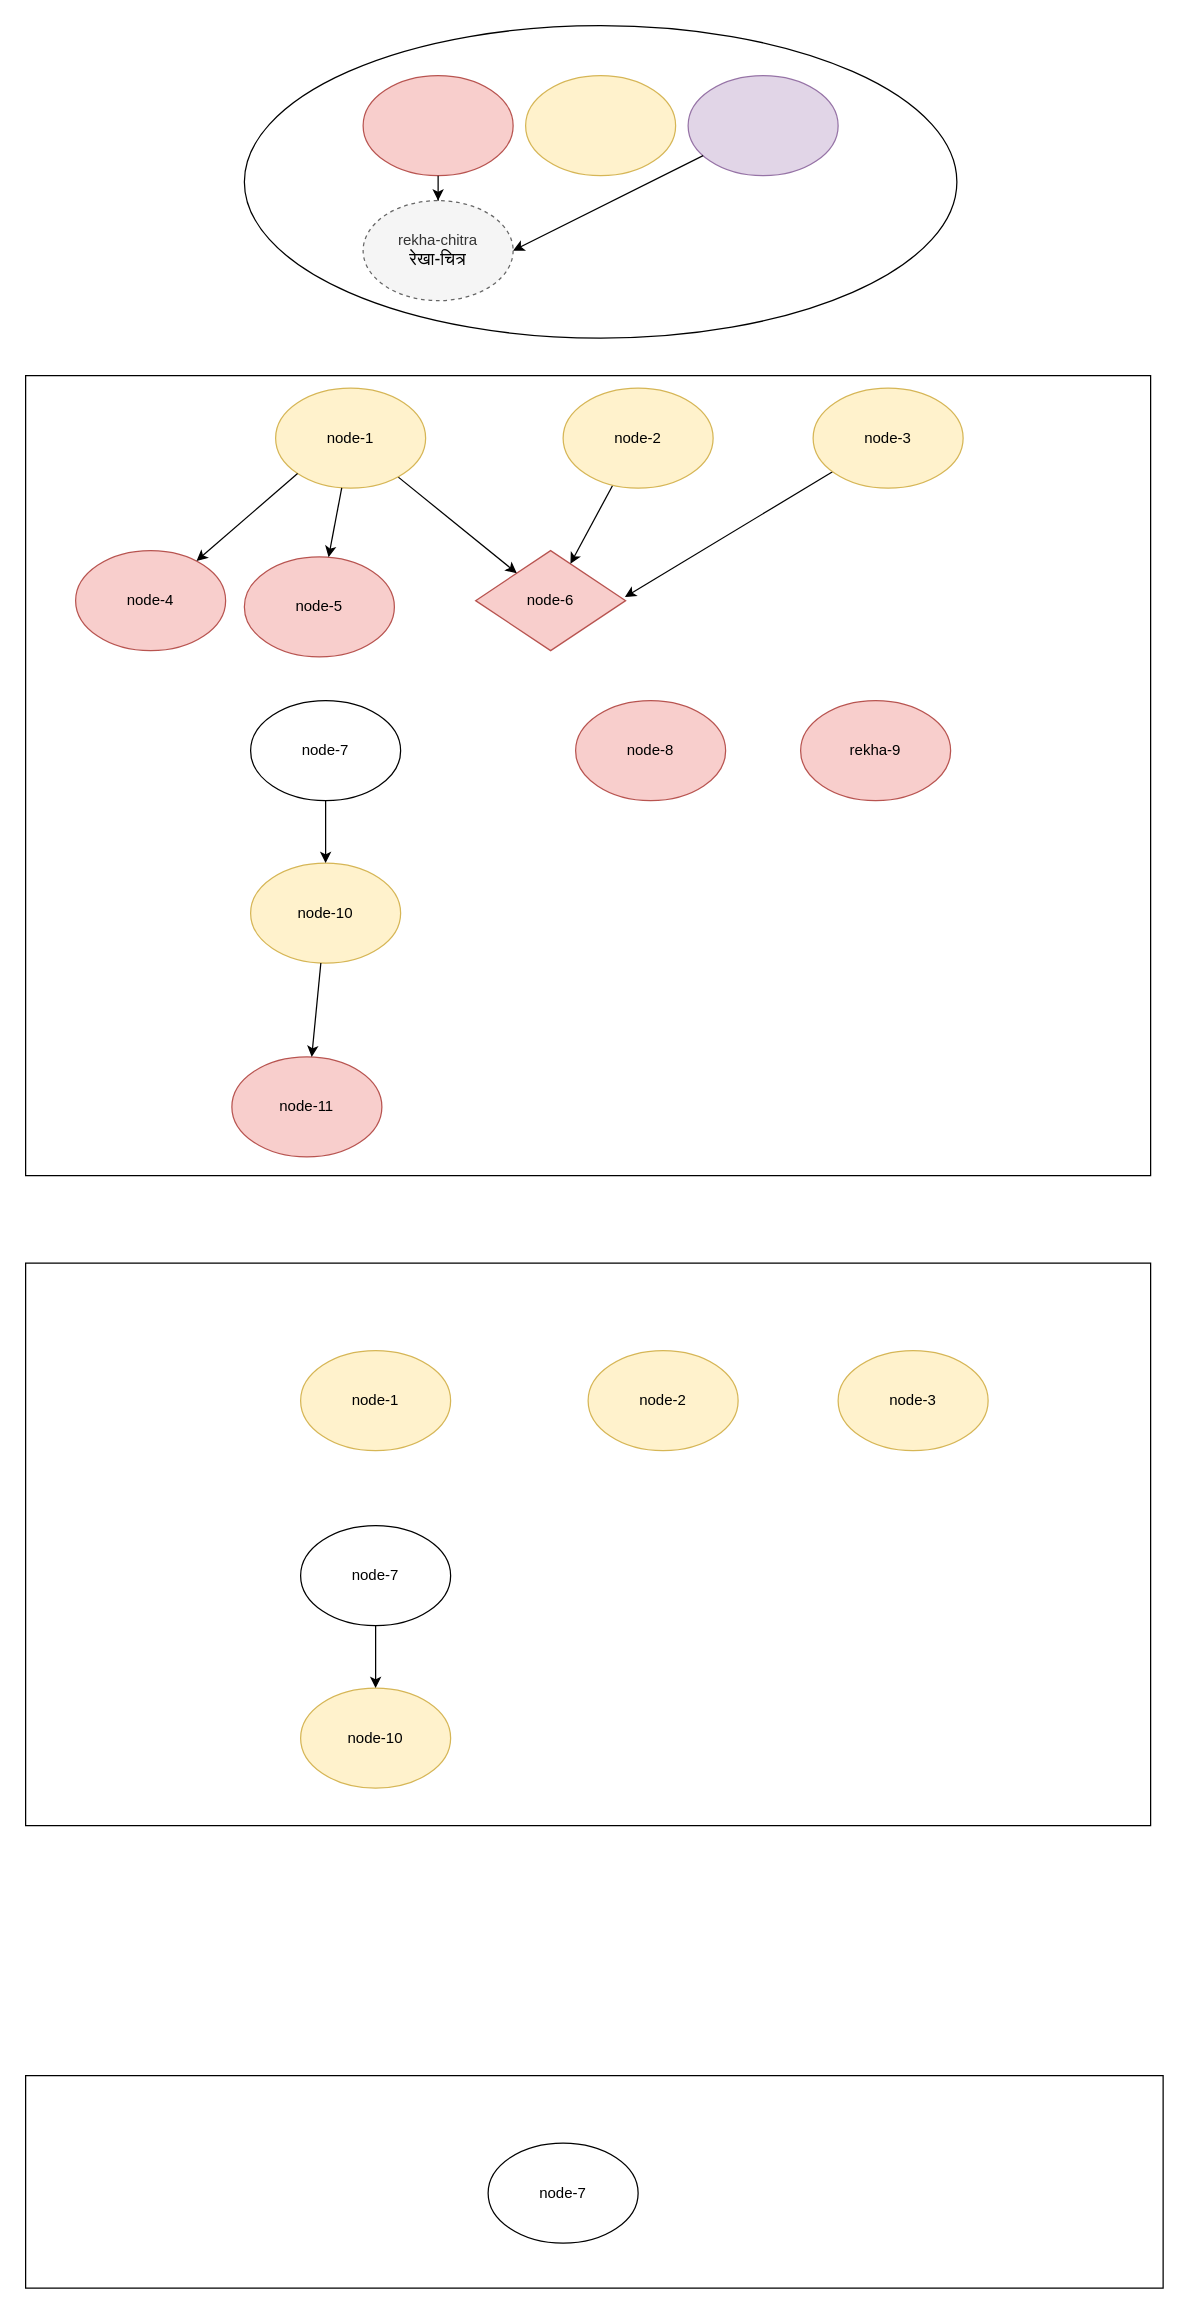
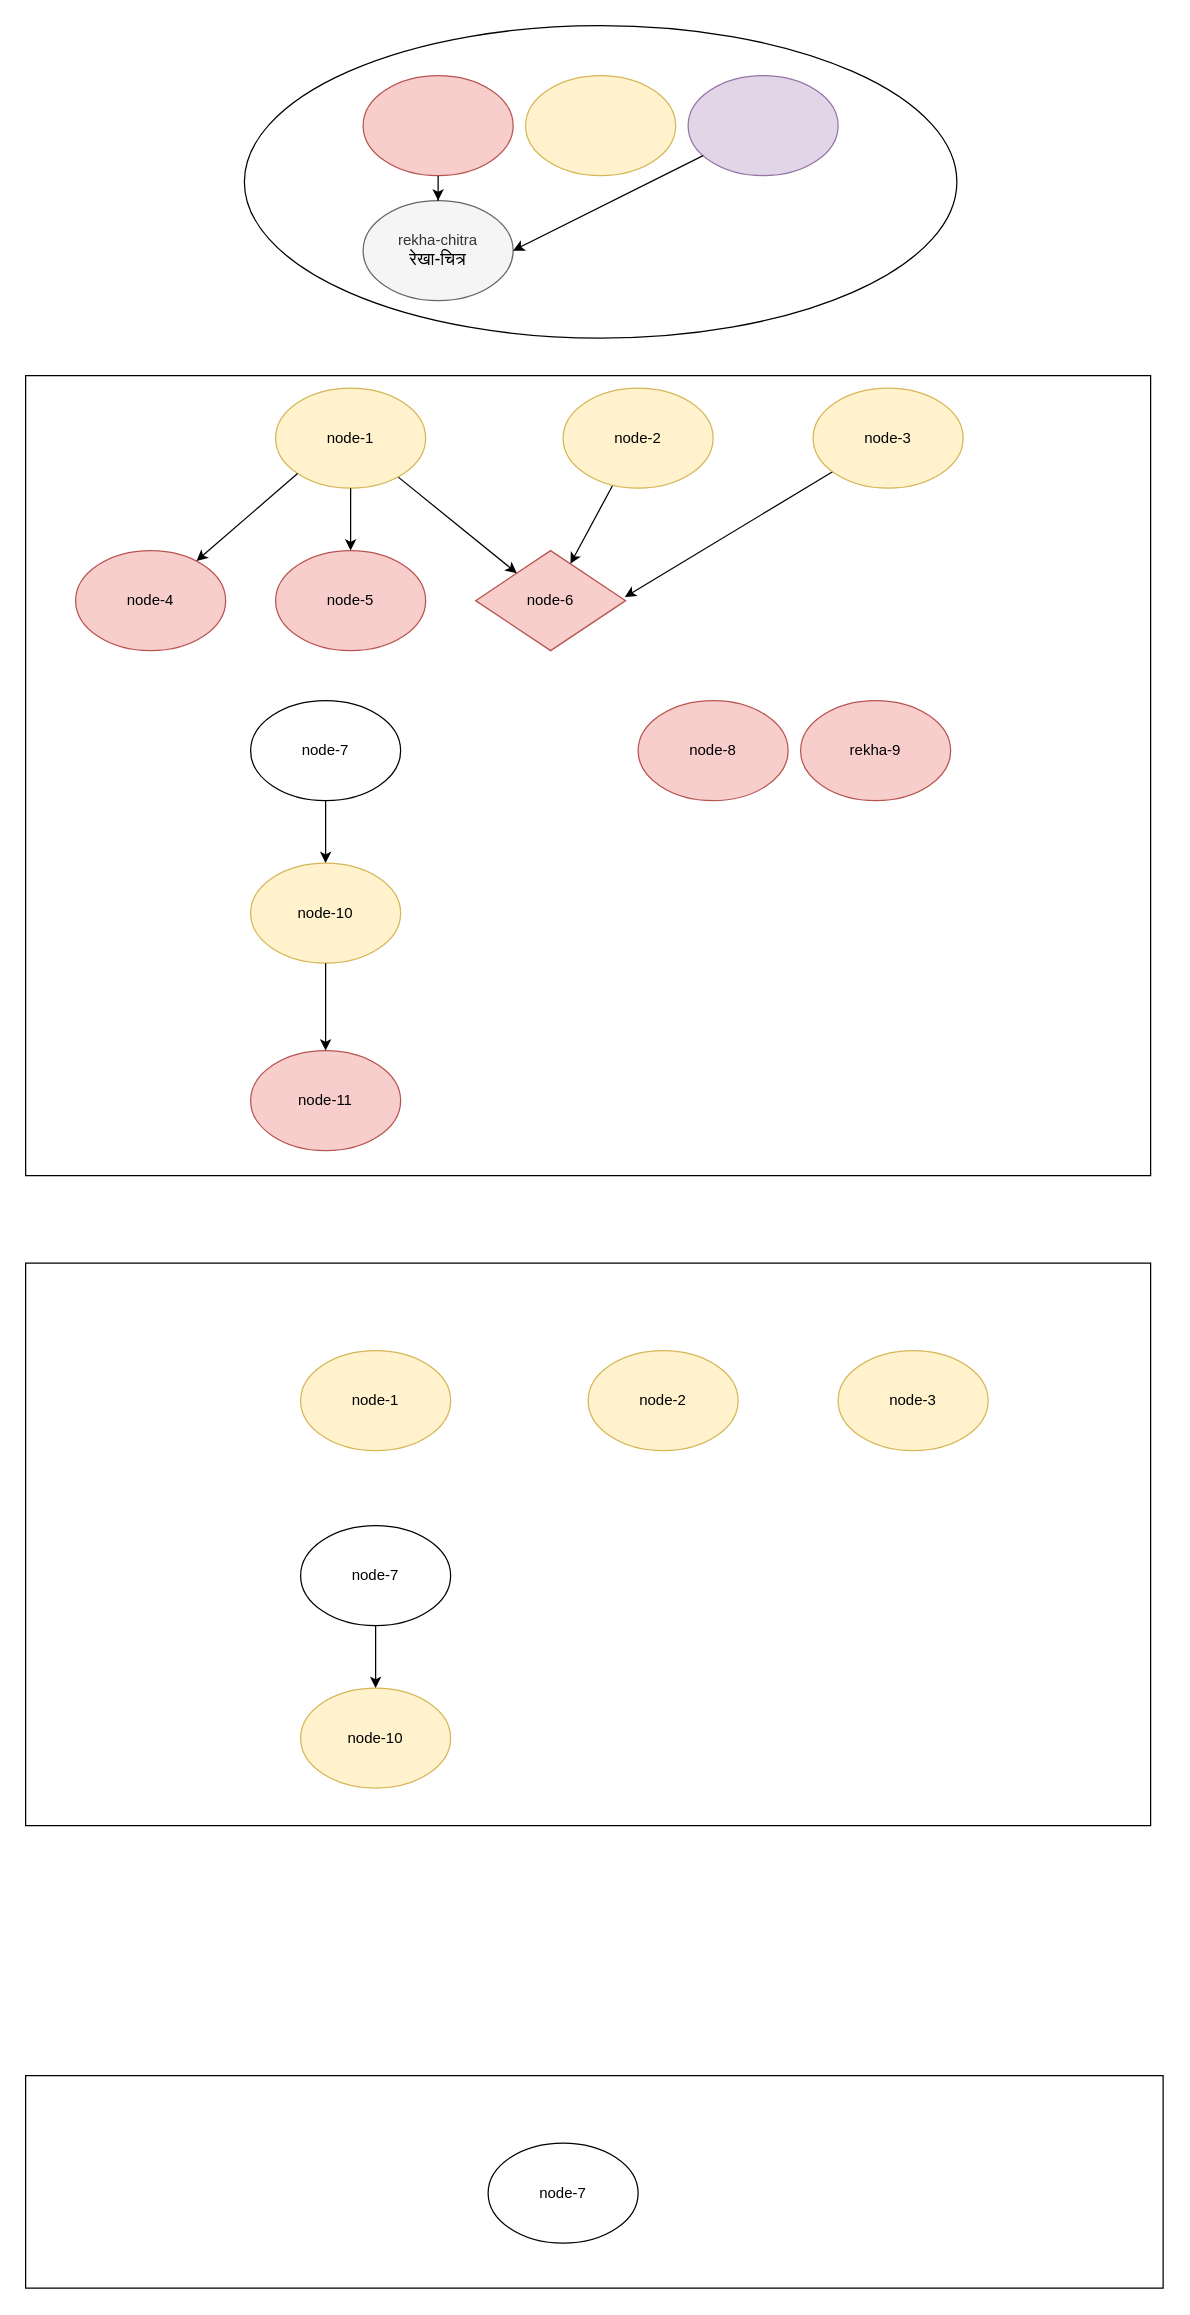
(438, 251) -> (438, 251)
(319, 607) -> (351, 601)
(651, 751) -> (713, 751)
(307, 1107) -> (326, 1101)
